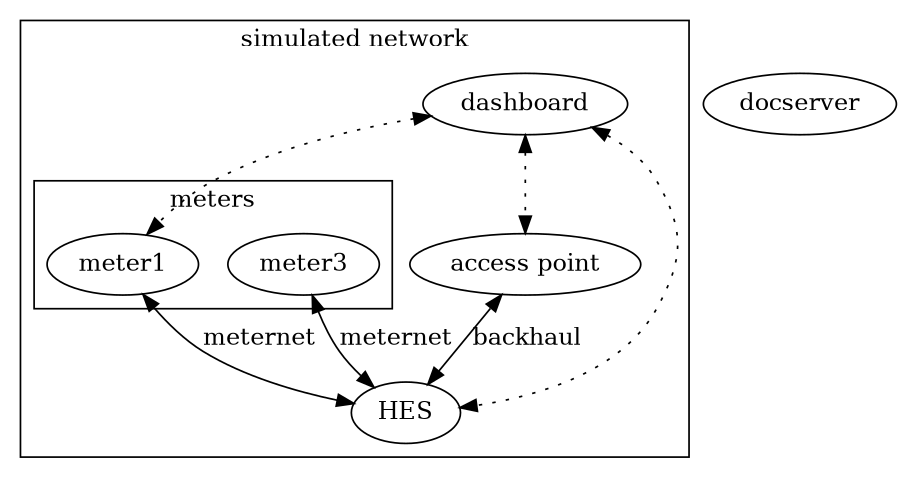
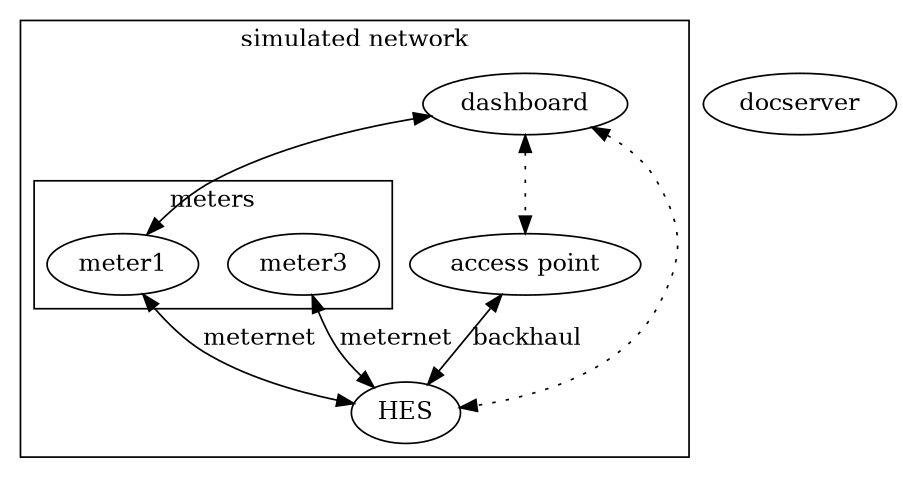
(279, 153) -> (279, 153)
